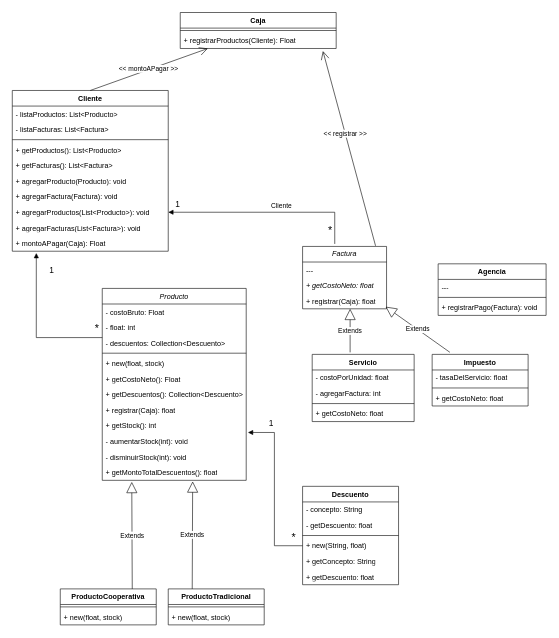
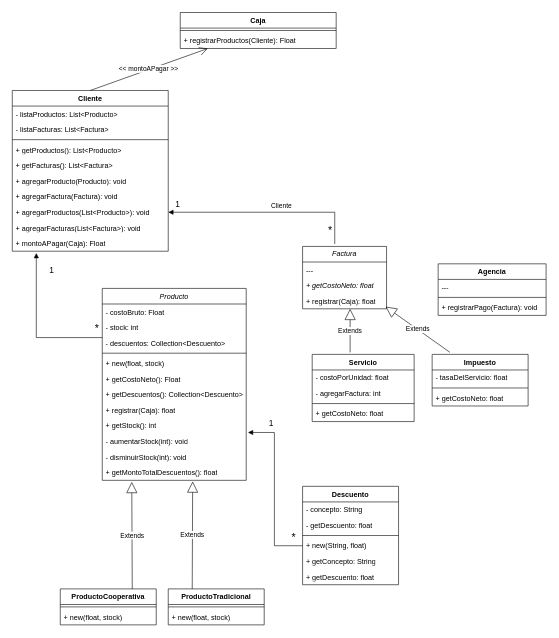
(349, 148) -> none
(125, 328) -> (126, 328)
